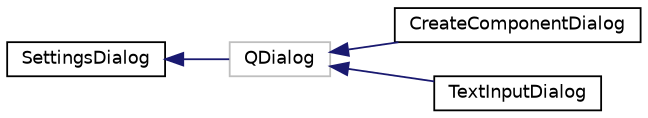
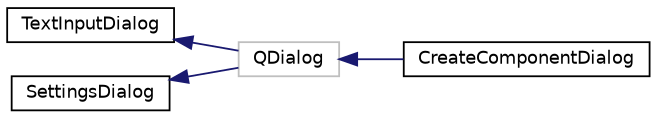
(391, 75) -> (215, 47)
